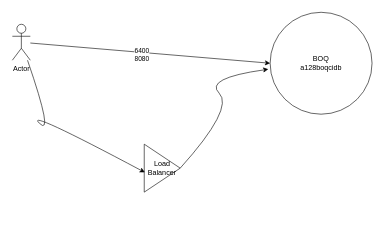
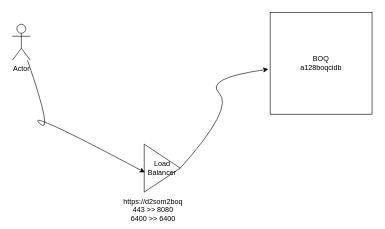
(149, 53) -> none
(321, 63) -> (321, 63)
none -> (153, 210)
